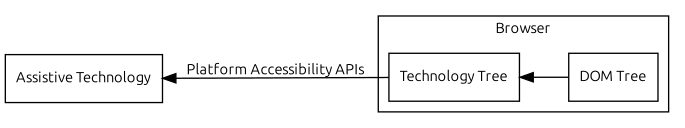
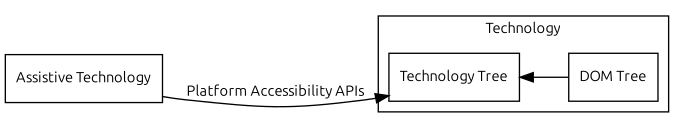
(523, 29) -> (523, 29)
(282, 78) -> (269, 107)
